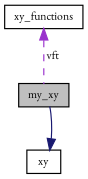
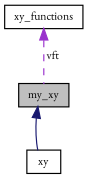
(52, 123) -> (36, 134)
